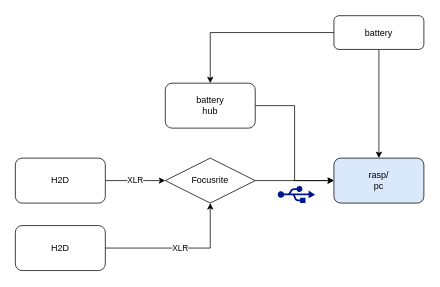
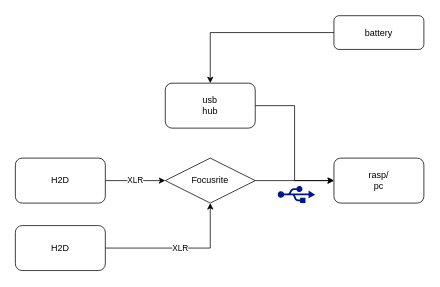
(210, 105) -> (210, 105)
(379, 151) -> none
(379, 180) -> (379, 180)
